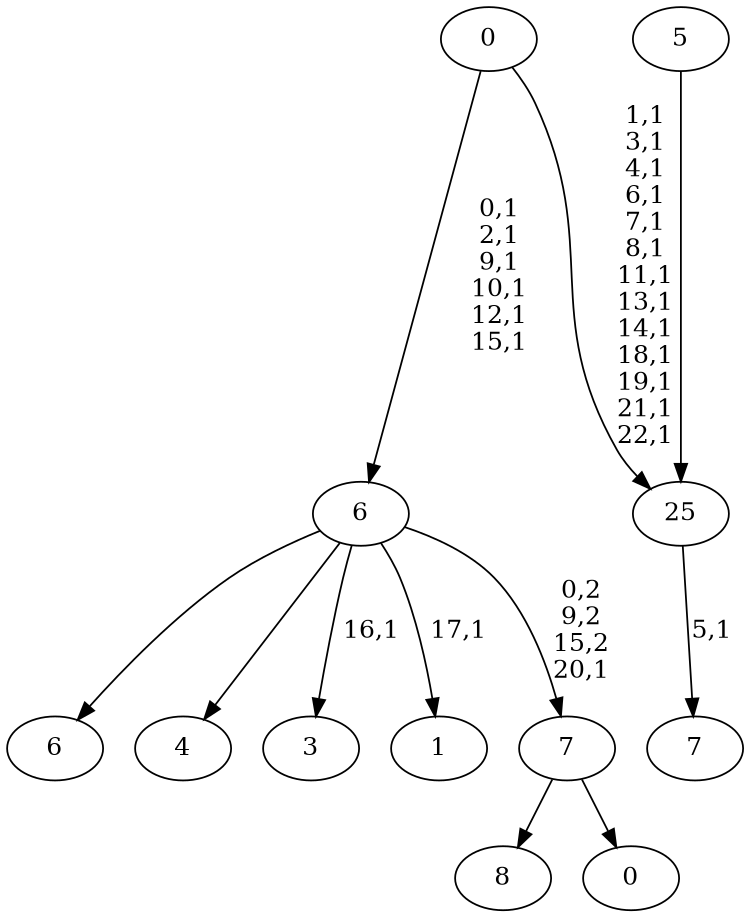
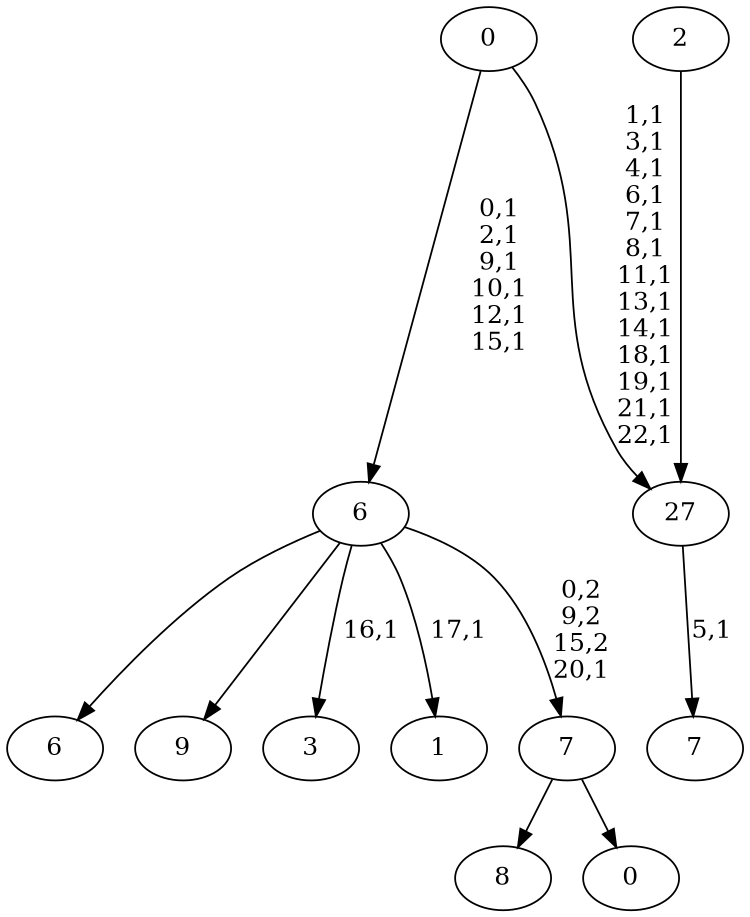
(681, 39) -> (681, 39)
(681, 514) -> (681, 514)
(183, 748) -> (183, 748)
